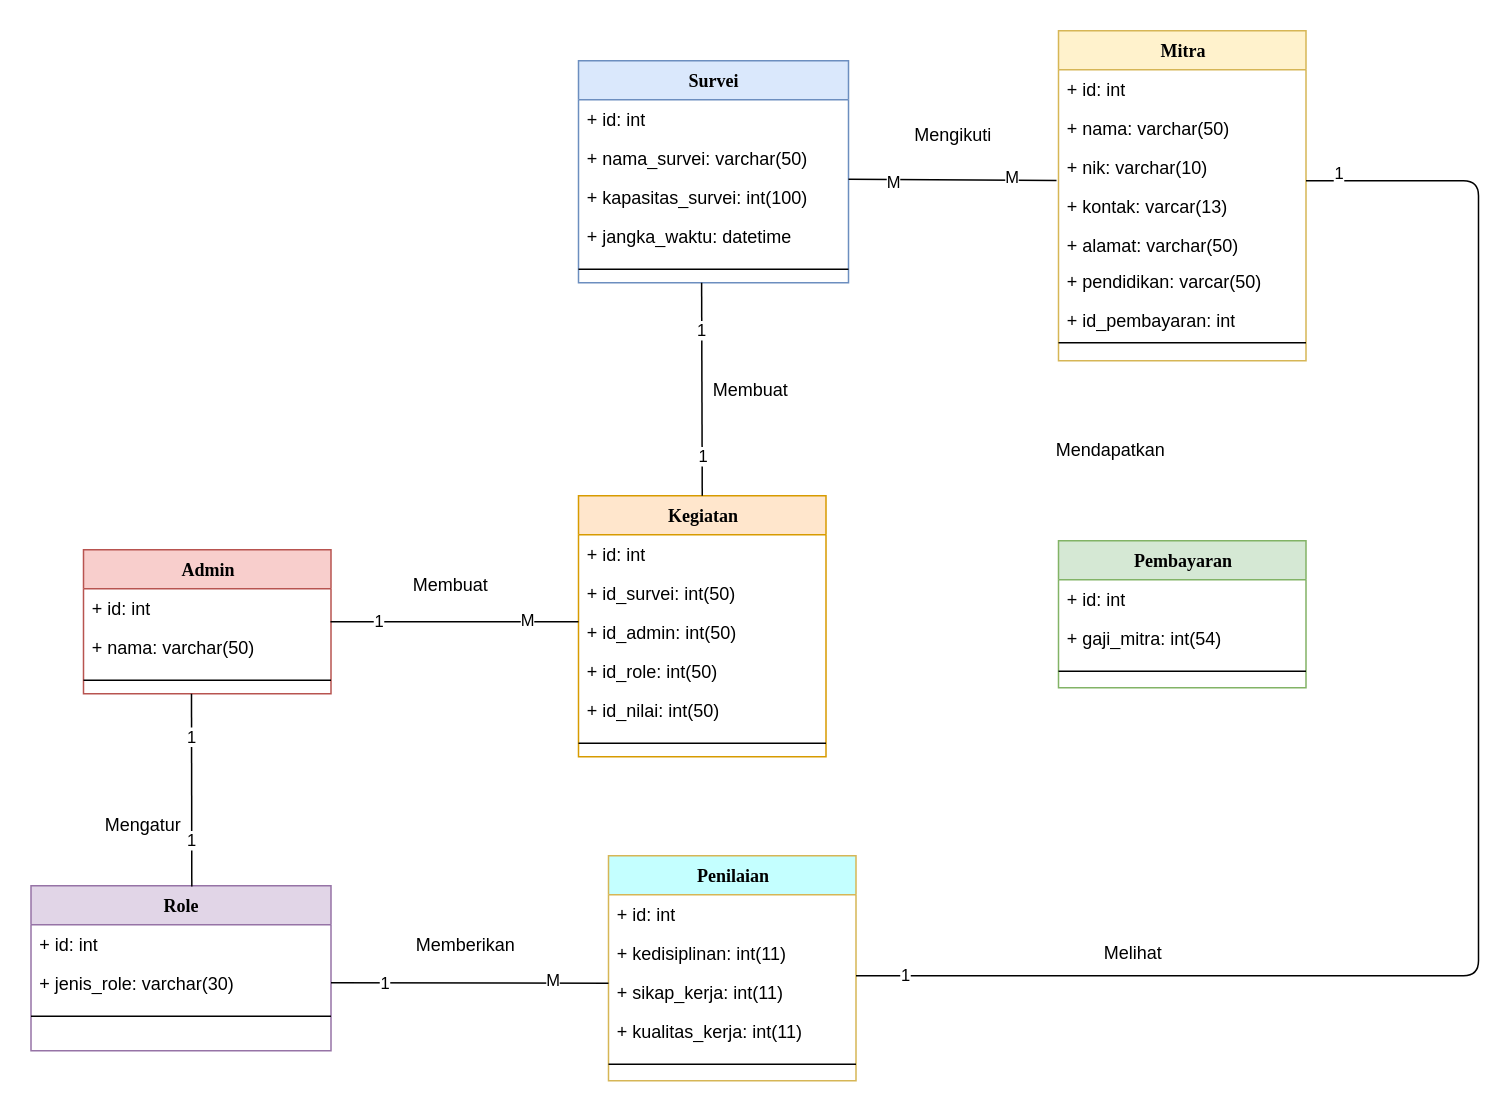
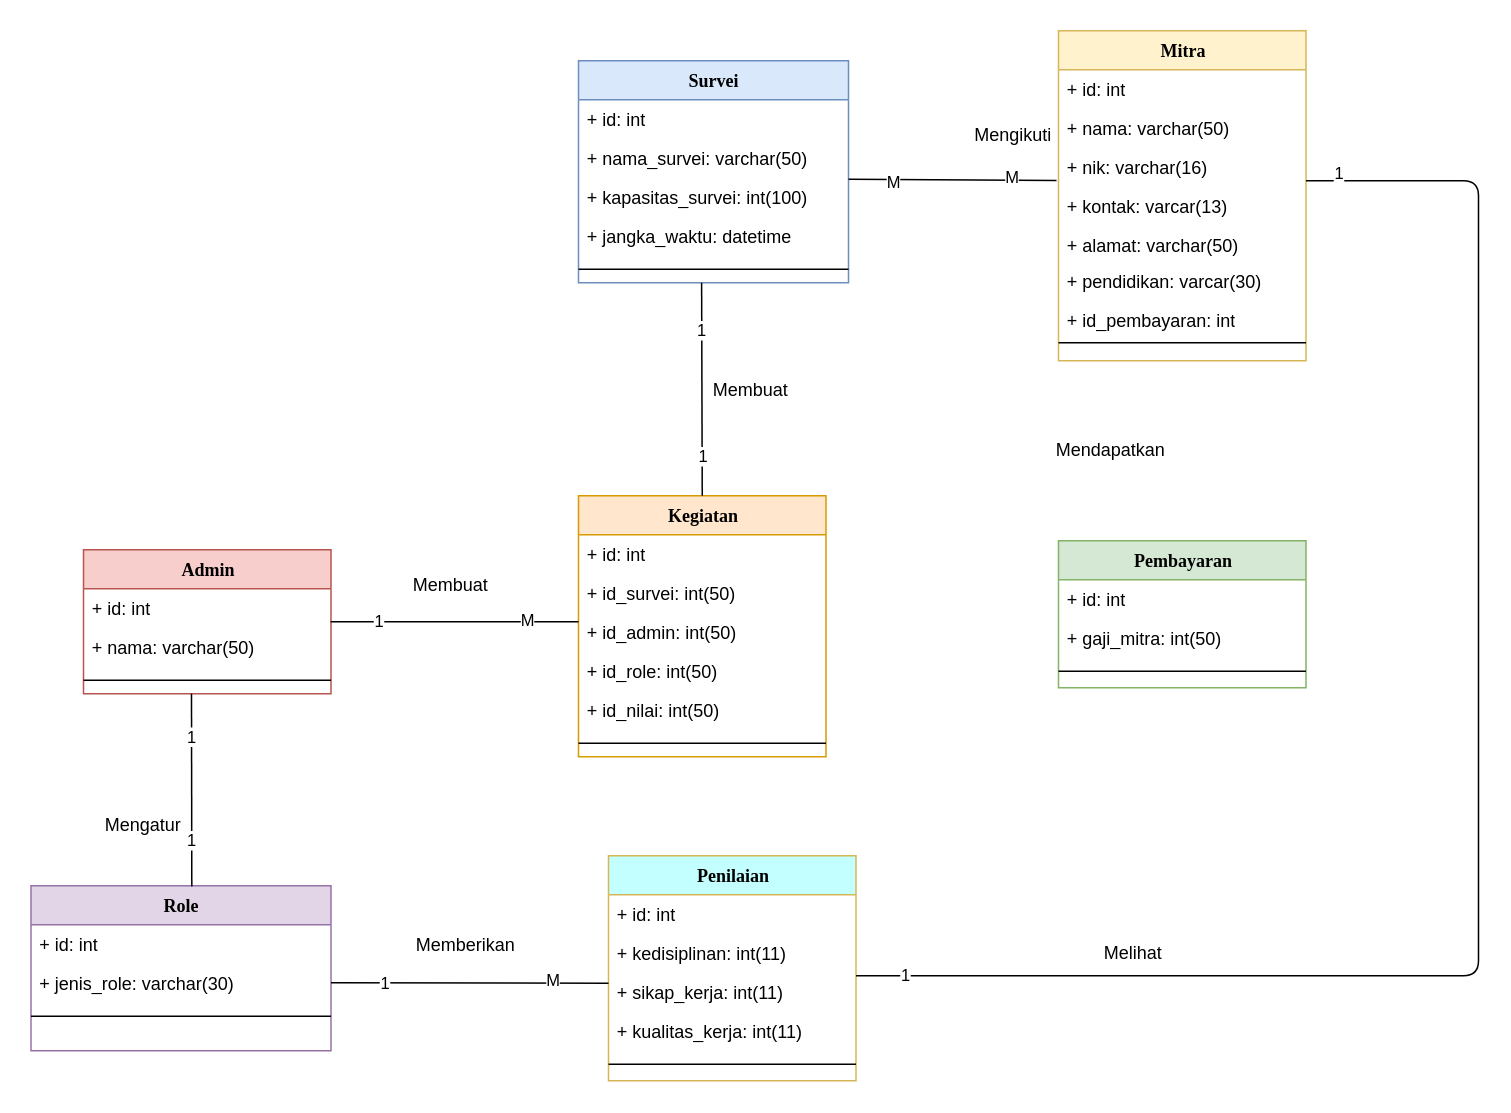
(953, 136) -> (1013, 136)
(1149, 169) -> (1149, 169)
(1177, 283) -> (1177, 283)
(1159, 640) -> (1159, 640)
